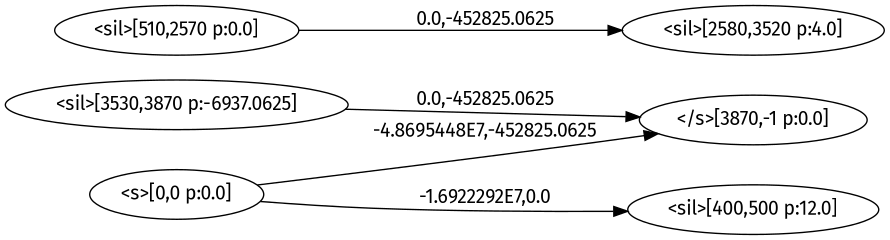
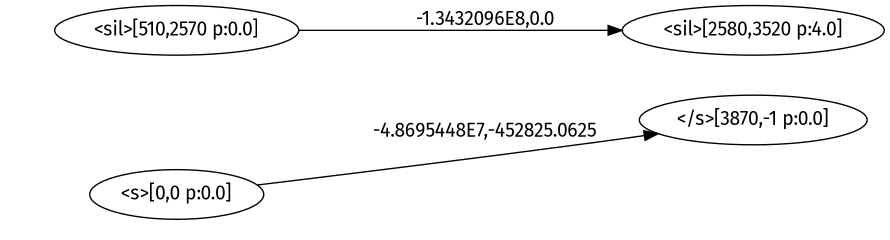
(485, 20) -> (485, 20)
(177, 105) -> none
(753, 210) -> none
